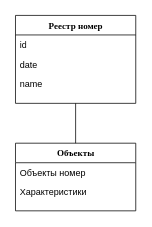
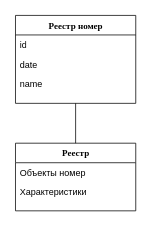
(76, 154) -> (76, 154)
